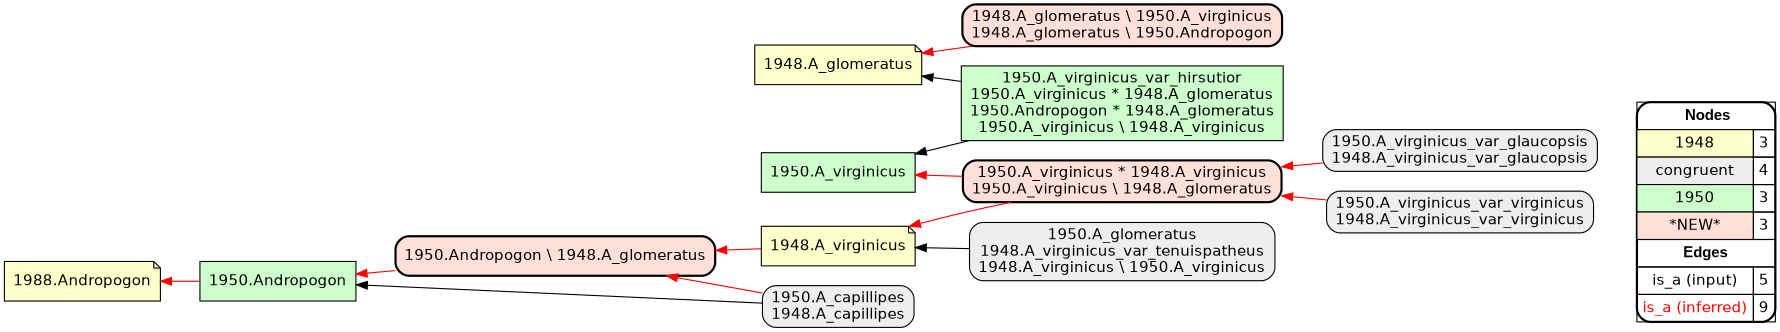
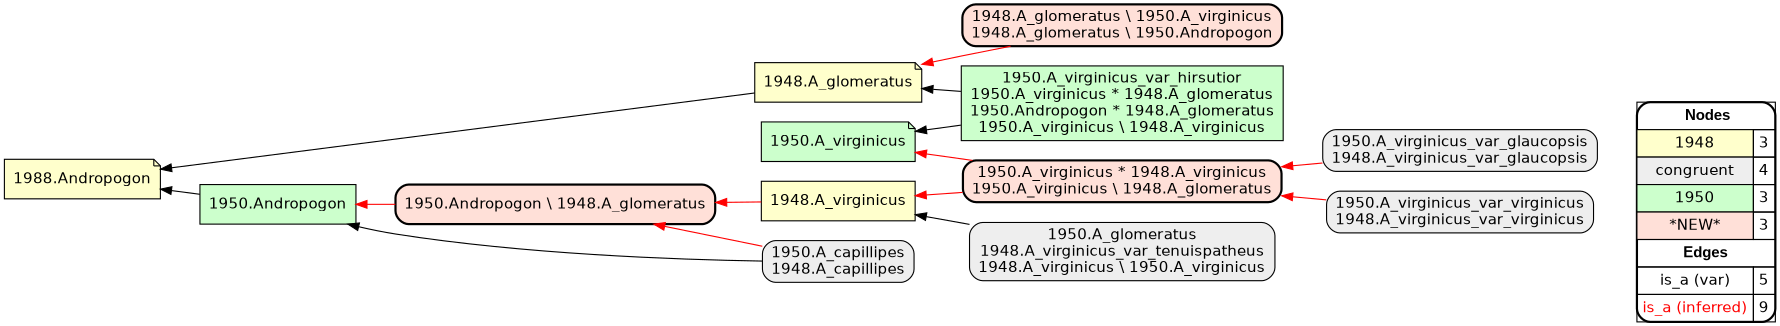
none -> (463, 130)
(838, 172) -> (838, 142)
(838, 246) -> (838, 201)
(1695, 280) -> (1695, 280)
(186, 281) -> (186, 192)
